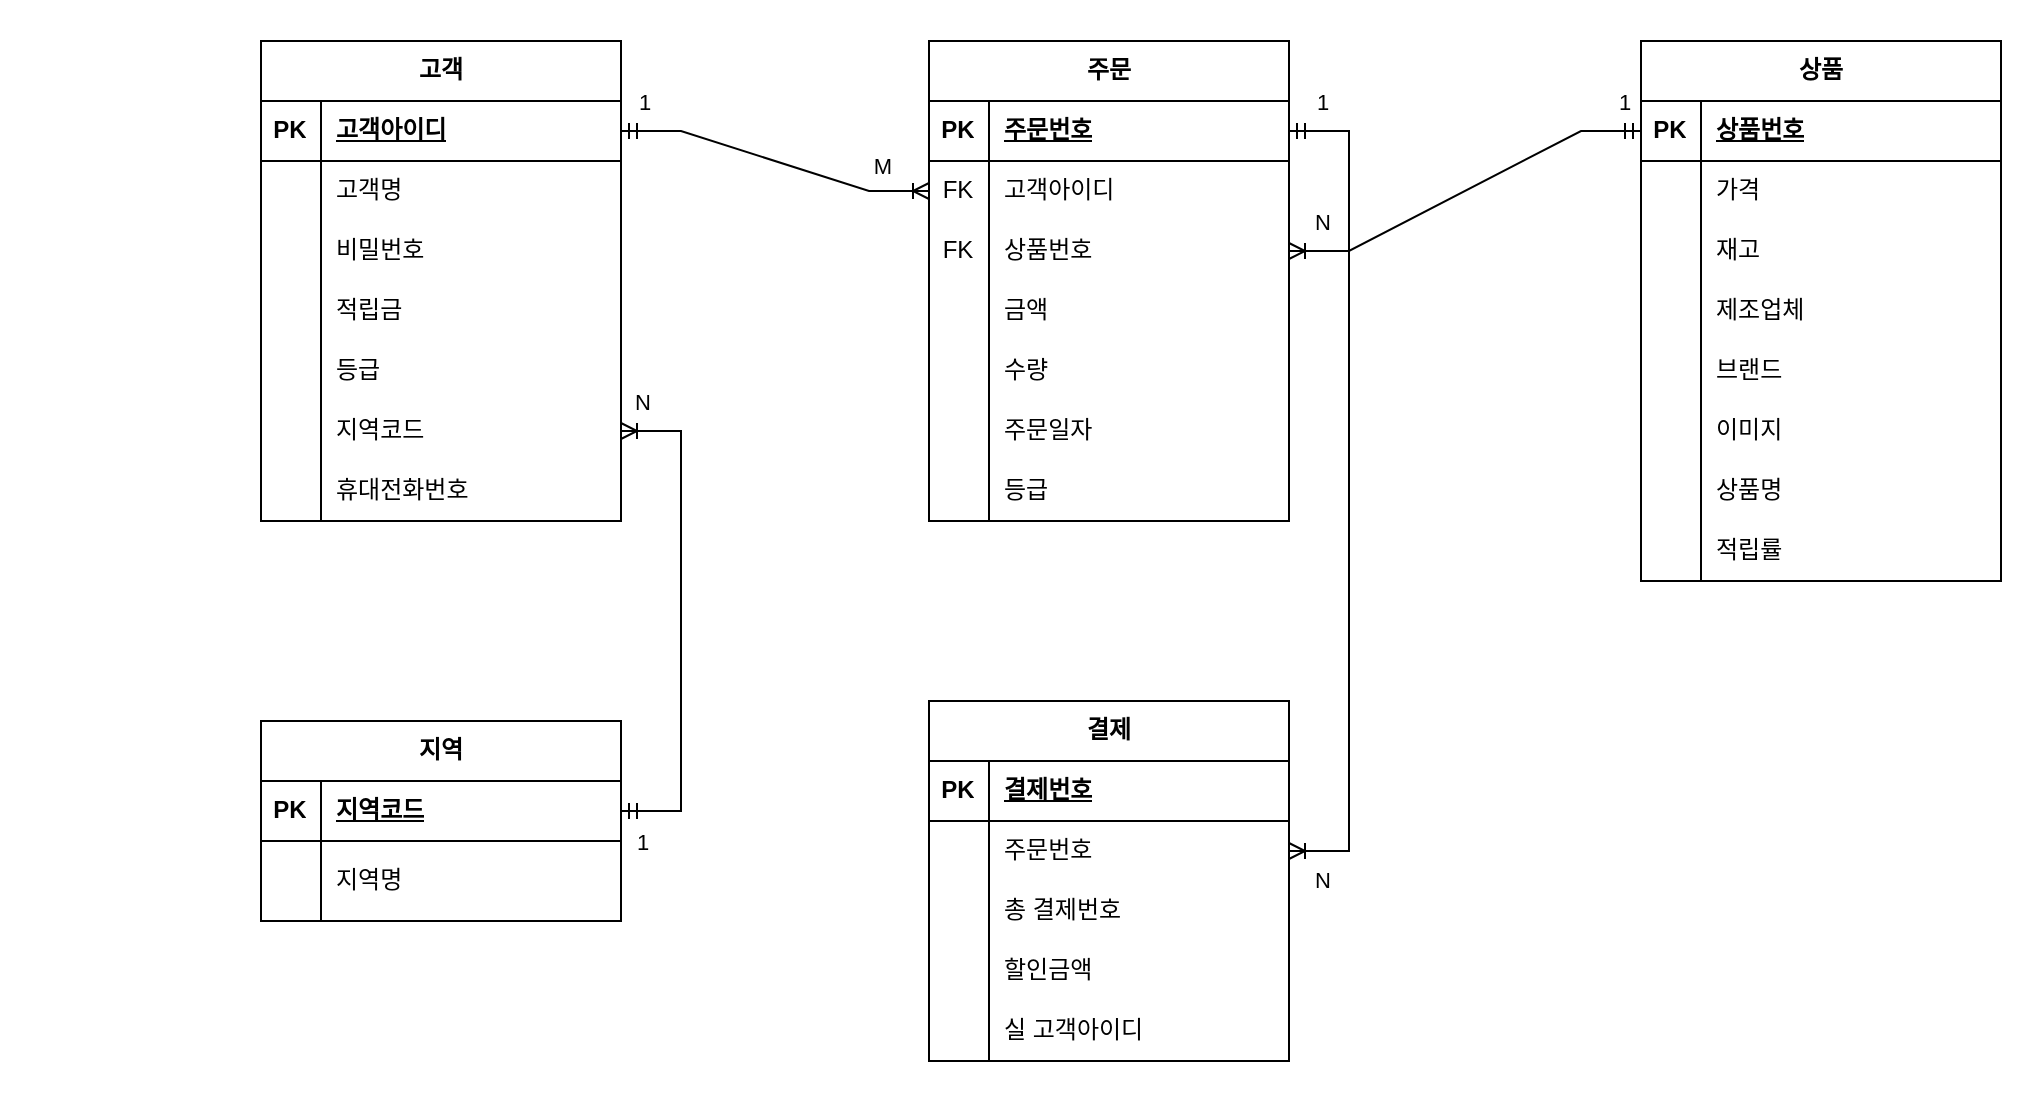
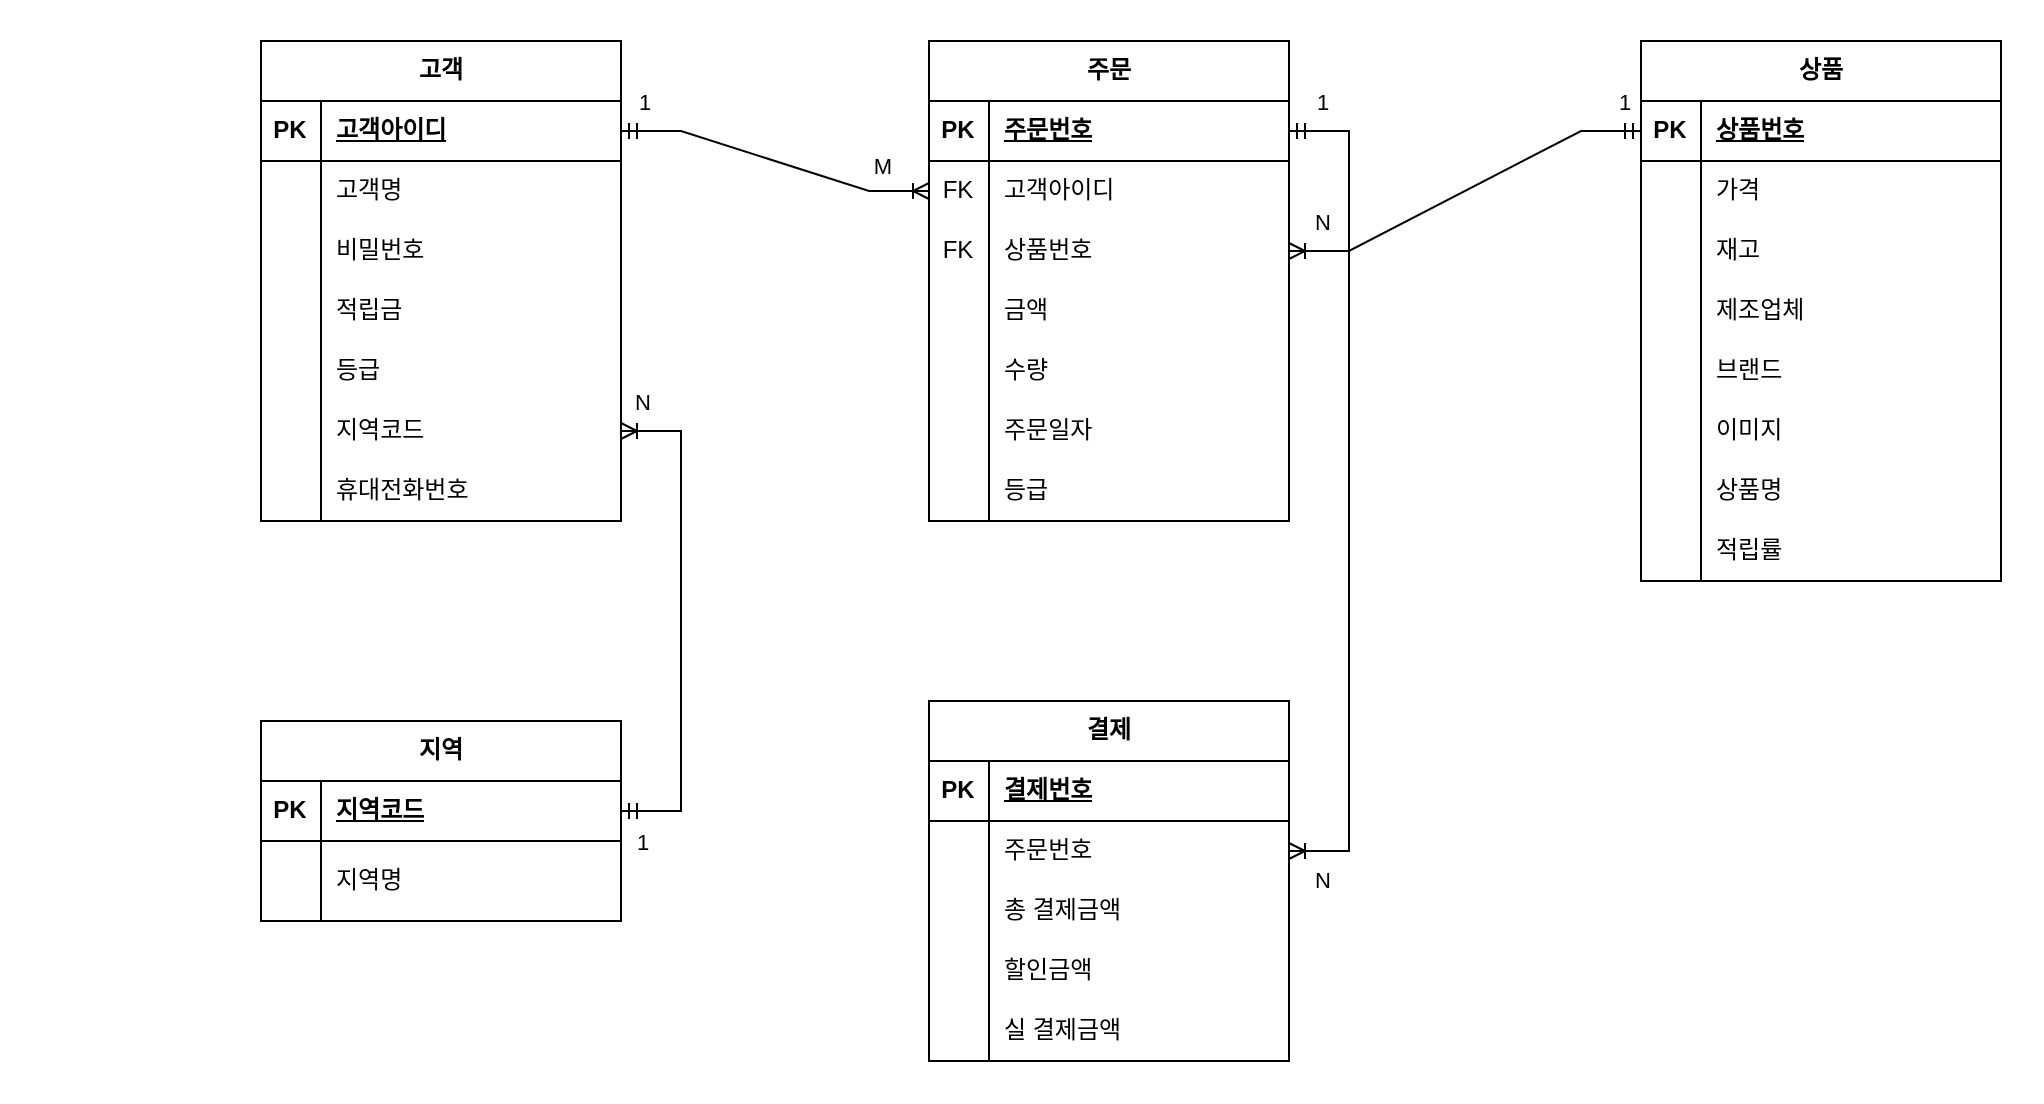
(1069, 911) -> (1069, 911)
(1081, 1031) -> (1069, 1031)
